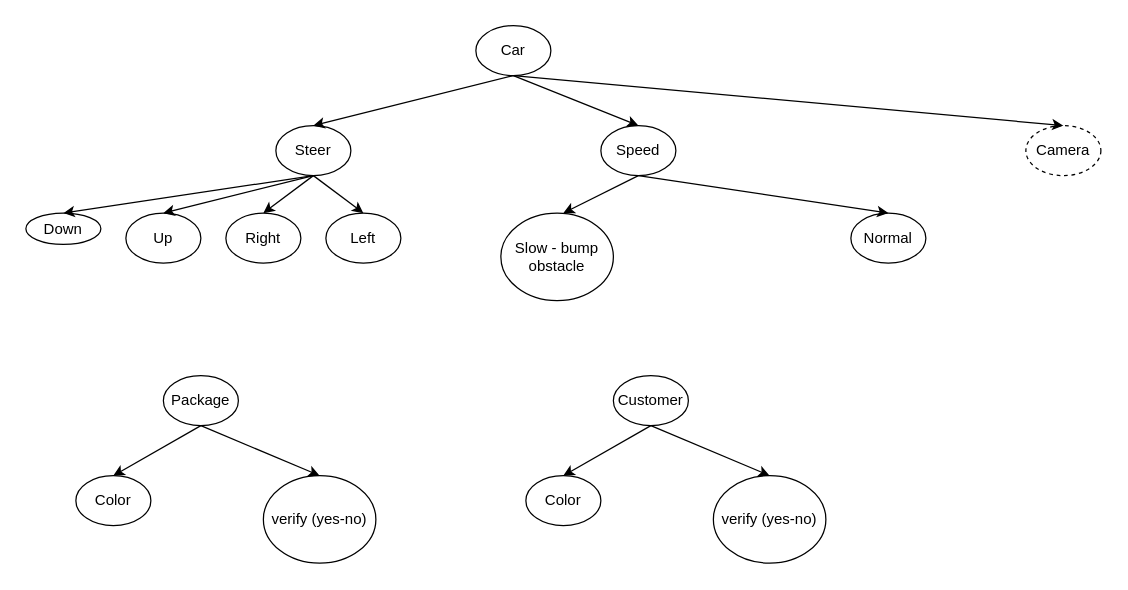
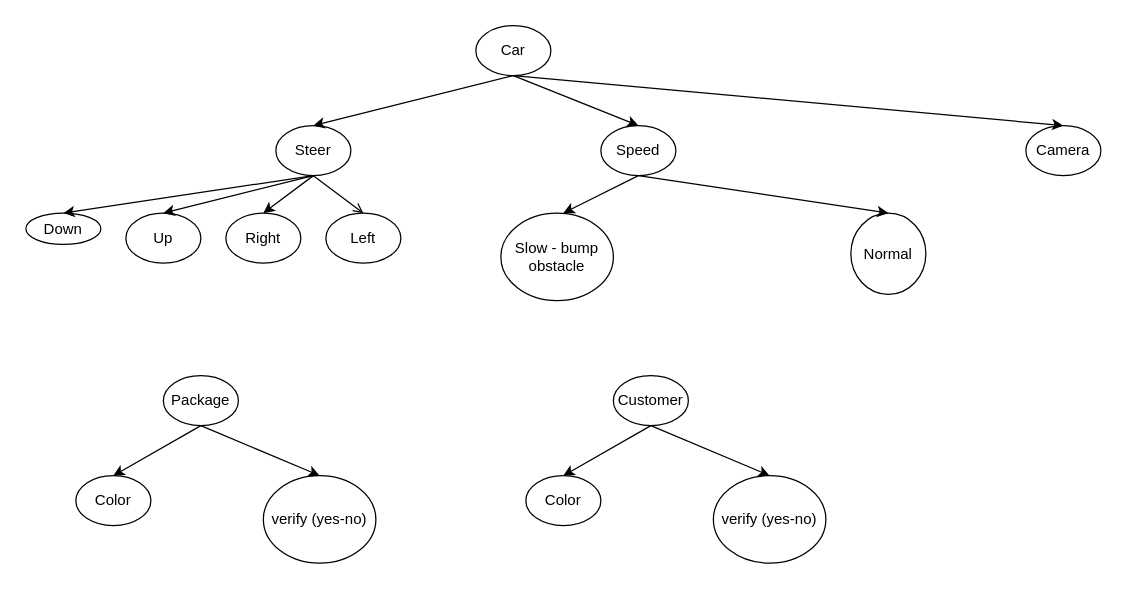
(1063, 151) -> (1063, 151)
(355, 207) -> (357, 208)
(888, 238) -> (888, 254)
